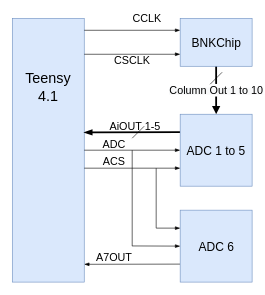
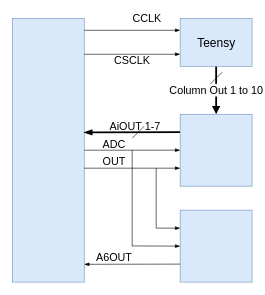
(217, 42) -> (217, 42)
(48, 87) -> none
(135, 126) -> (135, 126)
(216, 150) -> none
(114, 162) -> (114, 162)
(216, 246) -> none
(114, 258) -> (114, 258)
